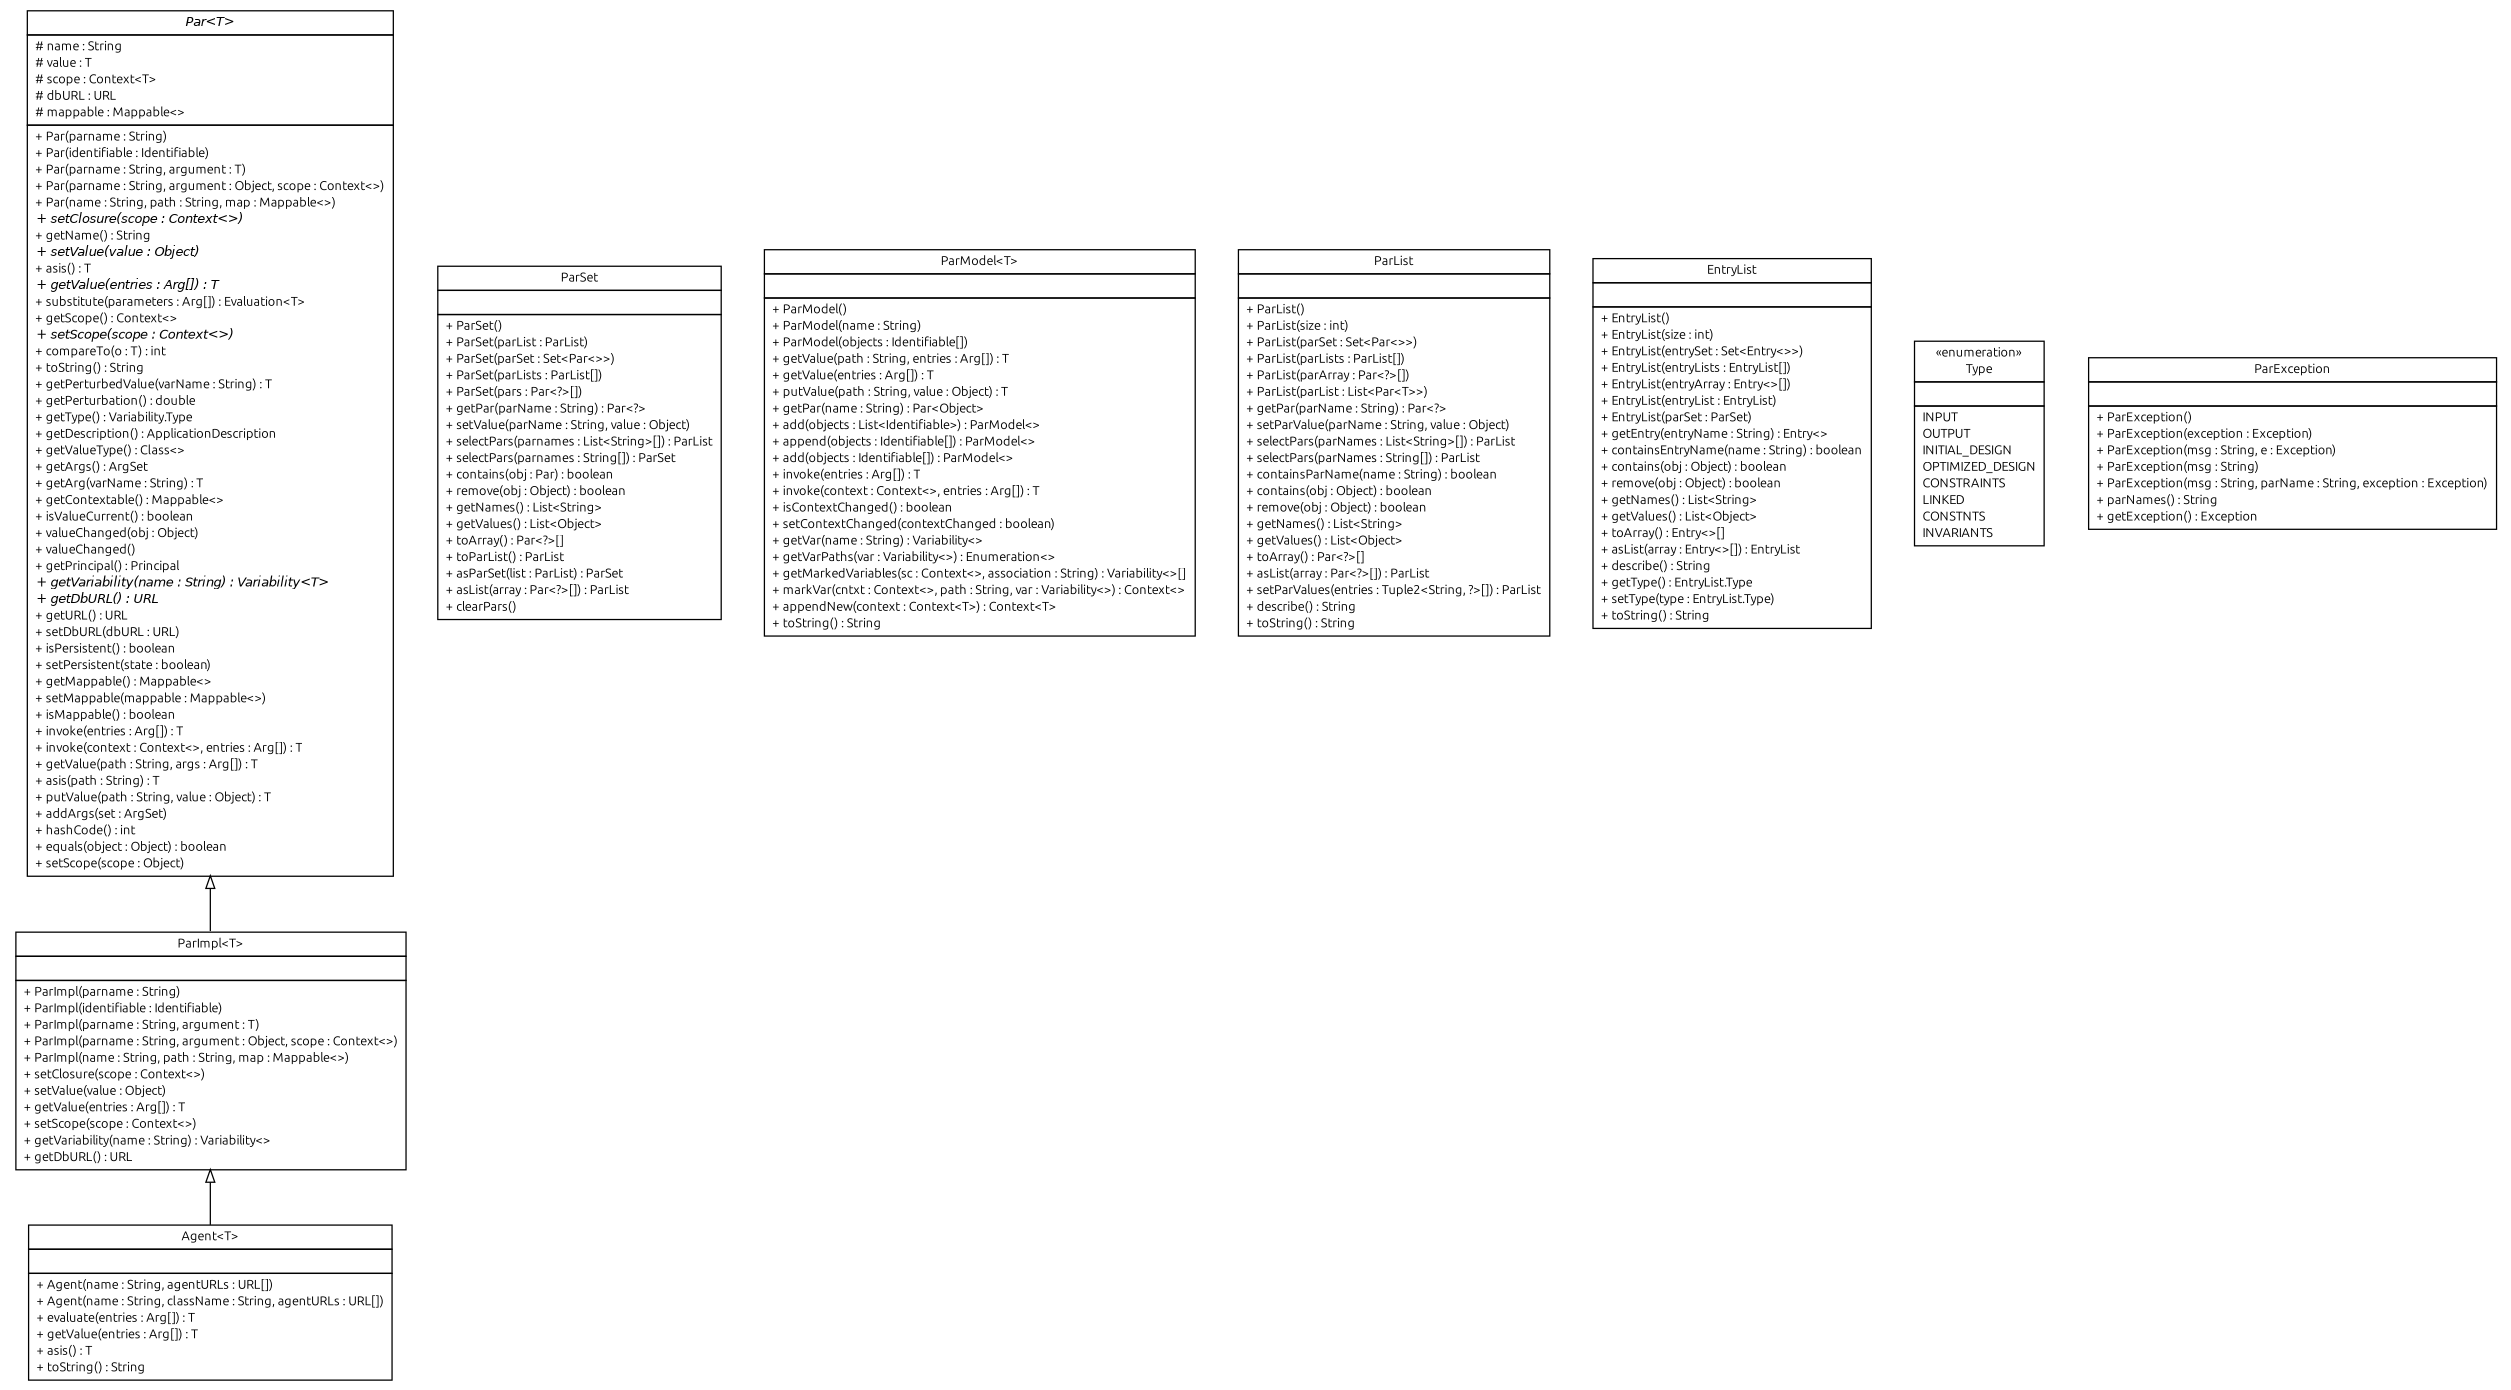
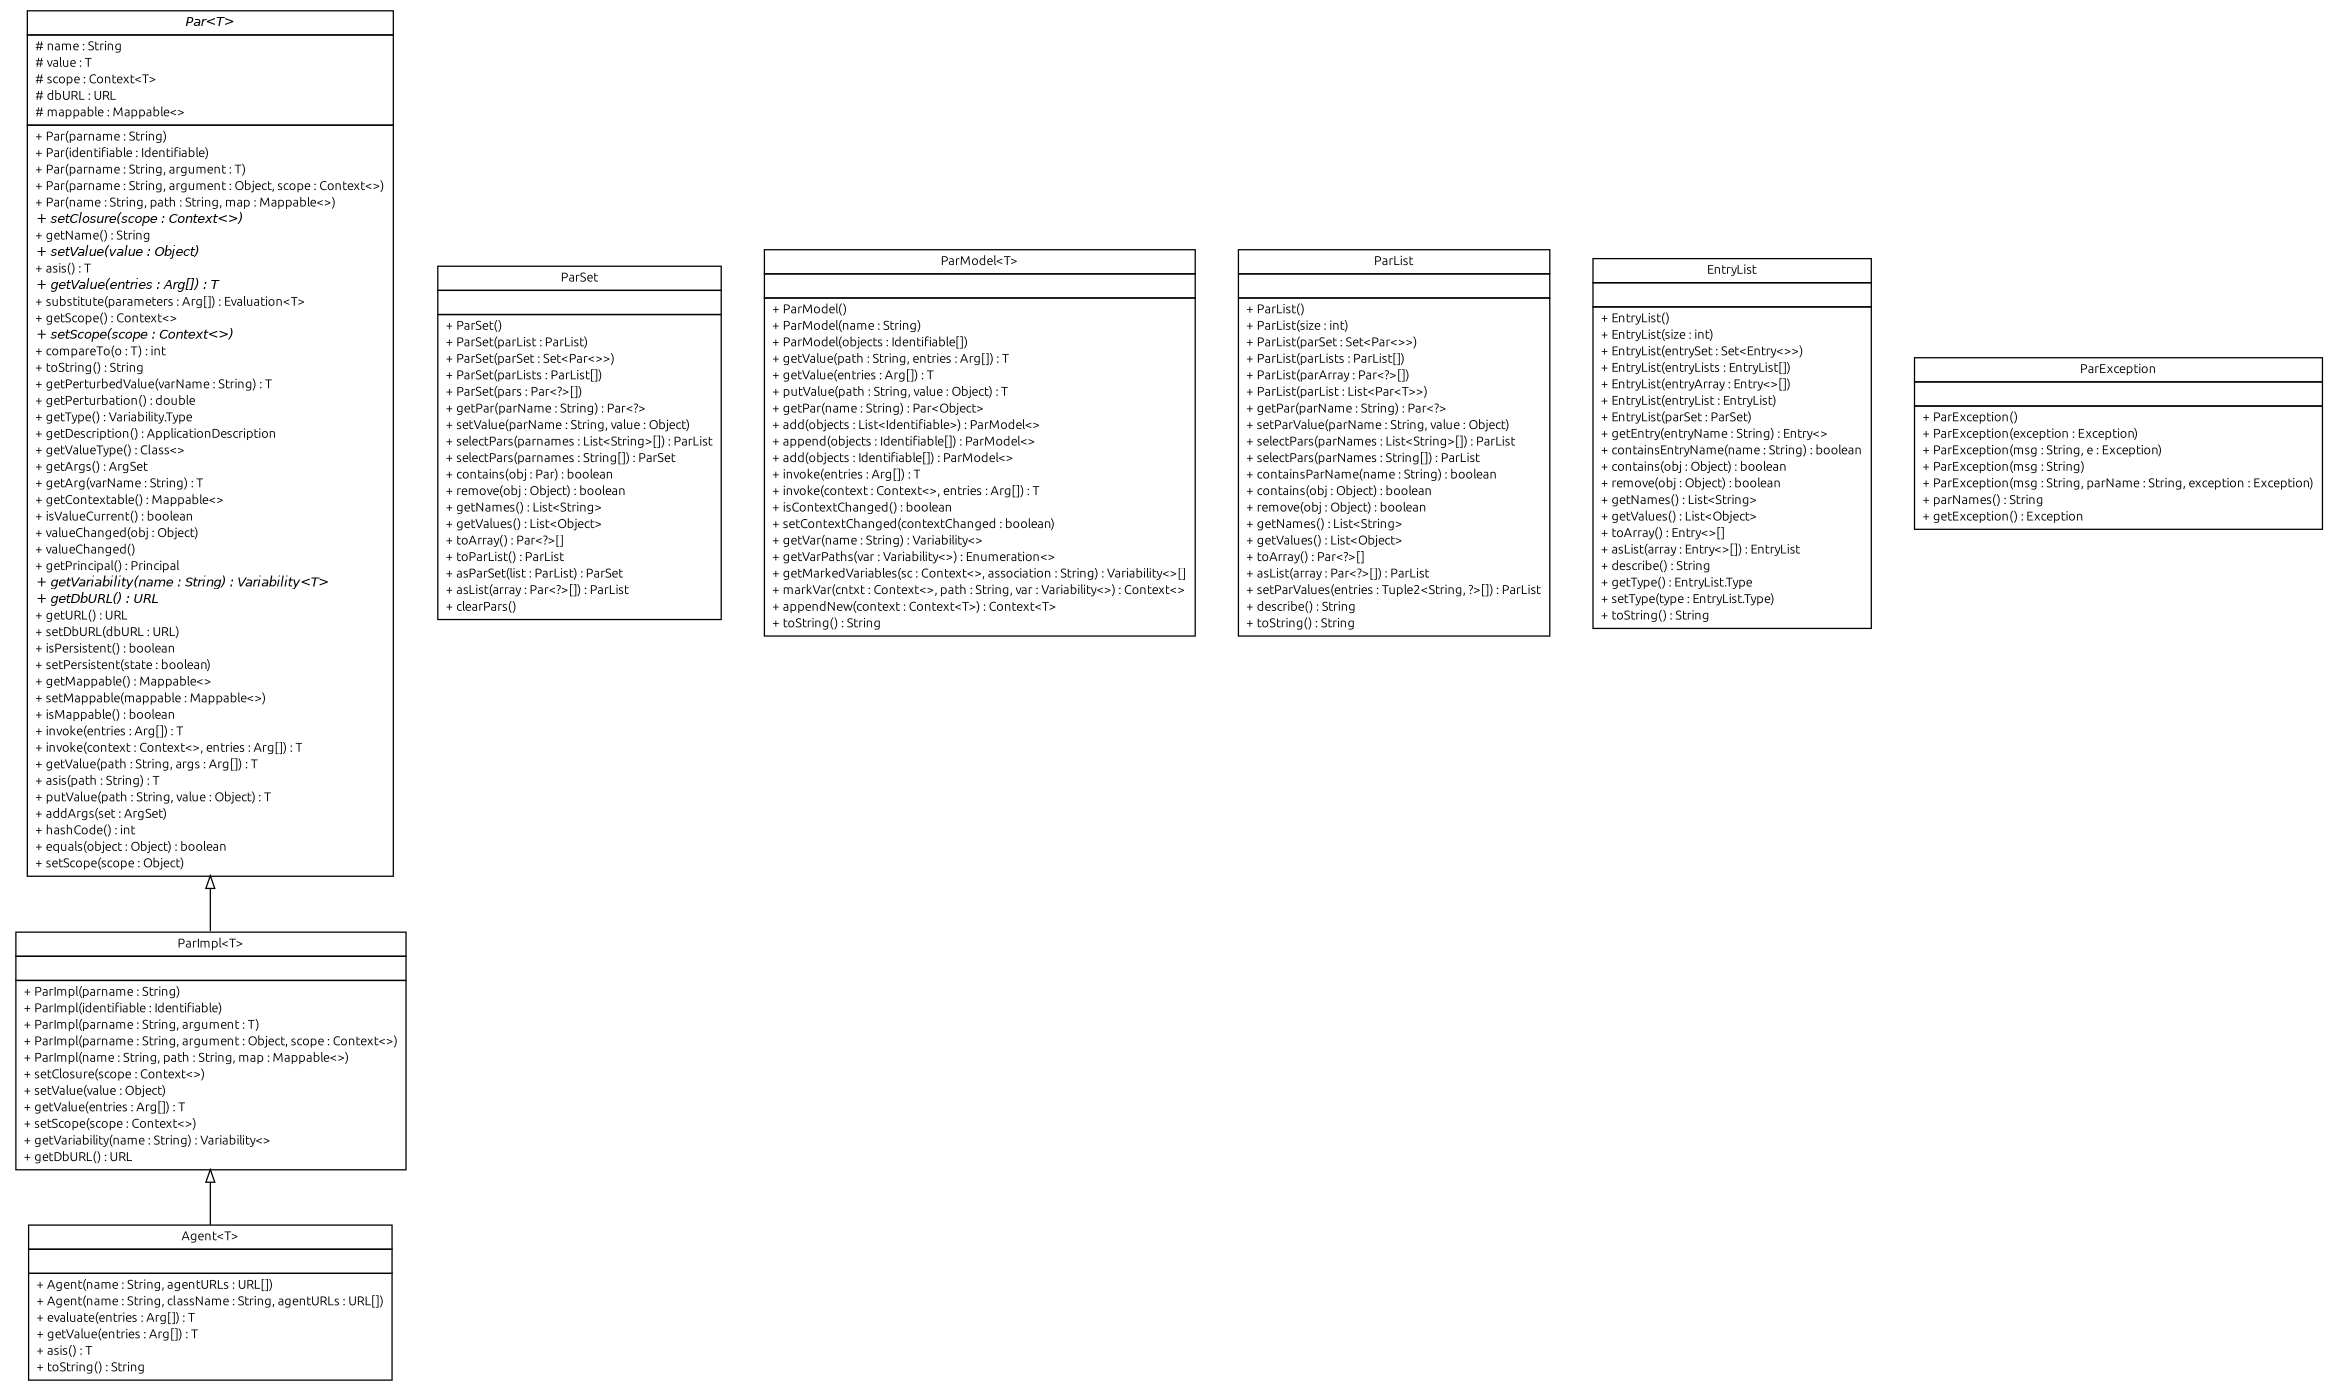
(1979, 443) -> none
